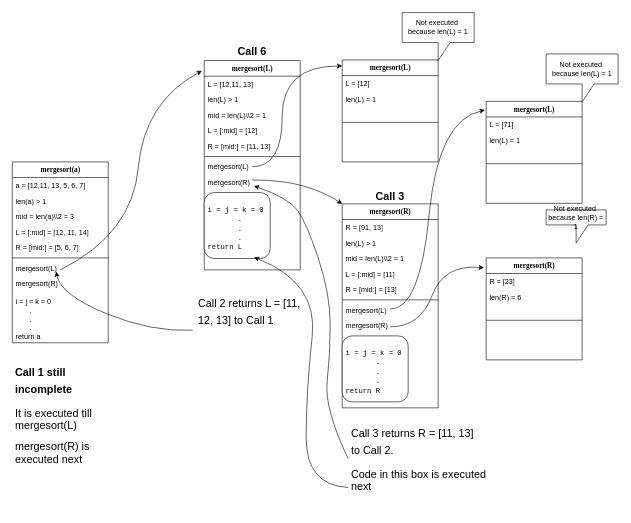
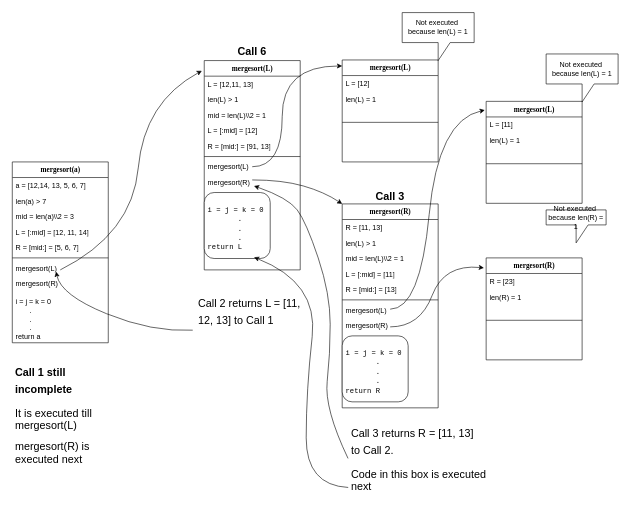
(504, 125) -> (504, 125)
(243, 147) -> (243, 147)
(54, 186) -> (54, 186)
(33, 201) -> (33, 201)
(366, 228) -> (366, 228)
(507, 297) -> (507, 297)
